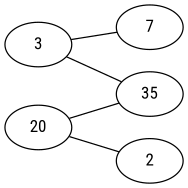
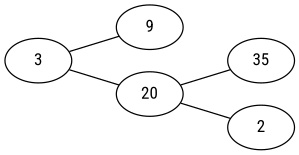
(150, 27) -> (150, 27)
(94, 69) -> (94, 77)
